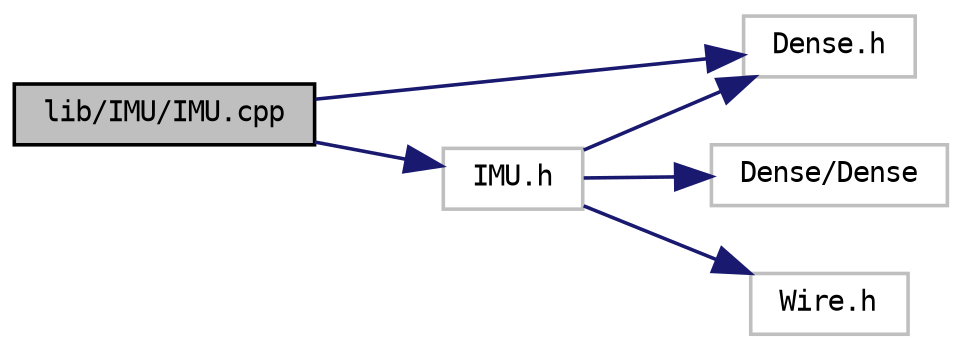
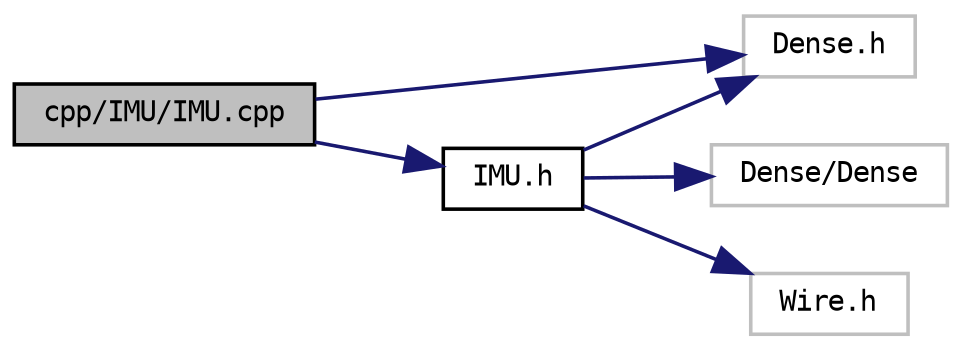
(164, 114) -> (164, 114)
(513, 179) -> (513, 179)
